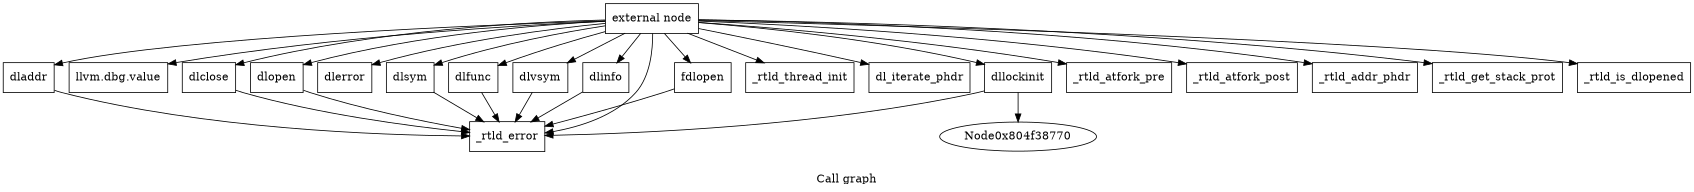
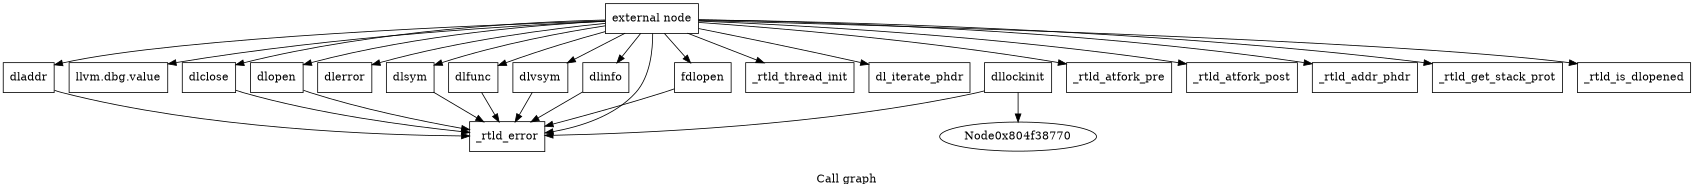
(873, 43) -> none
